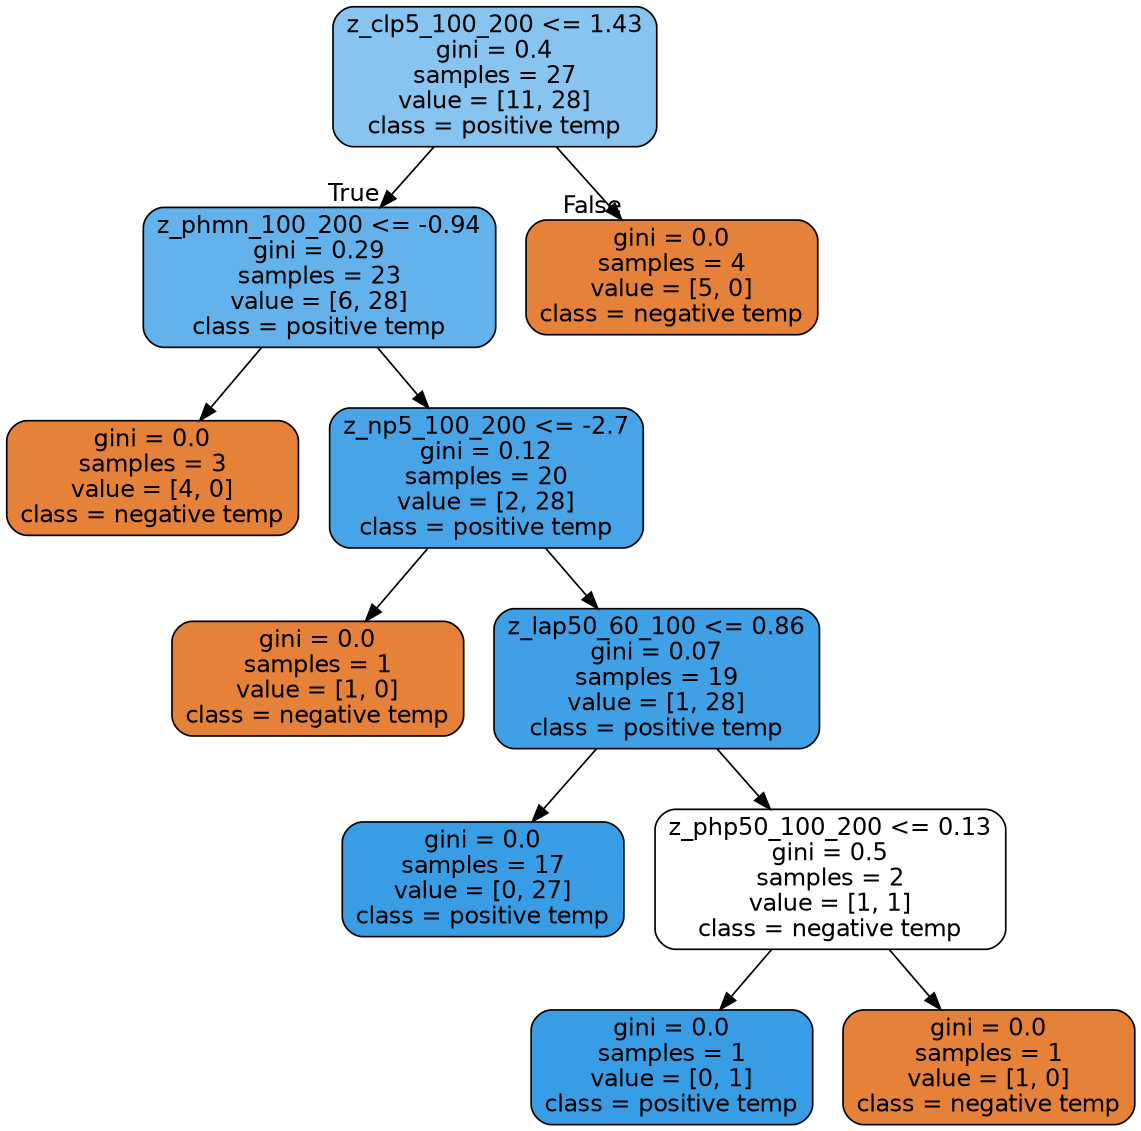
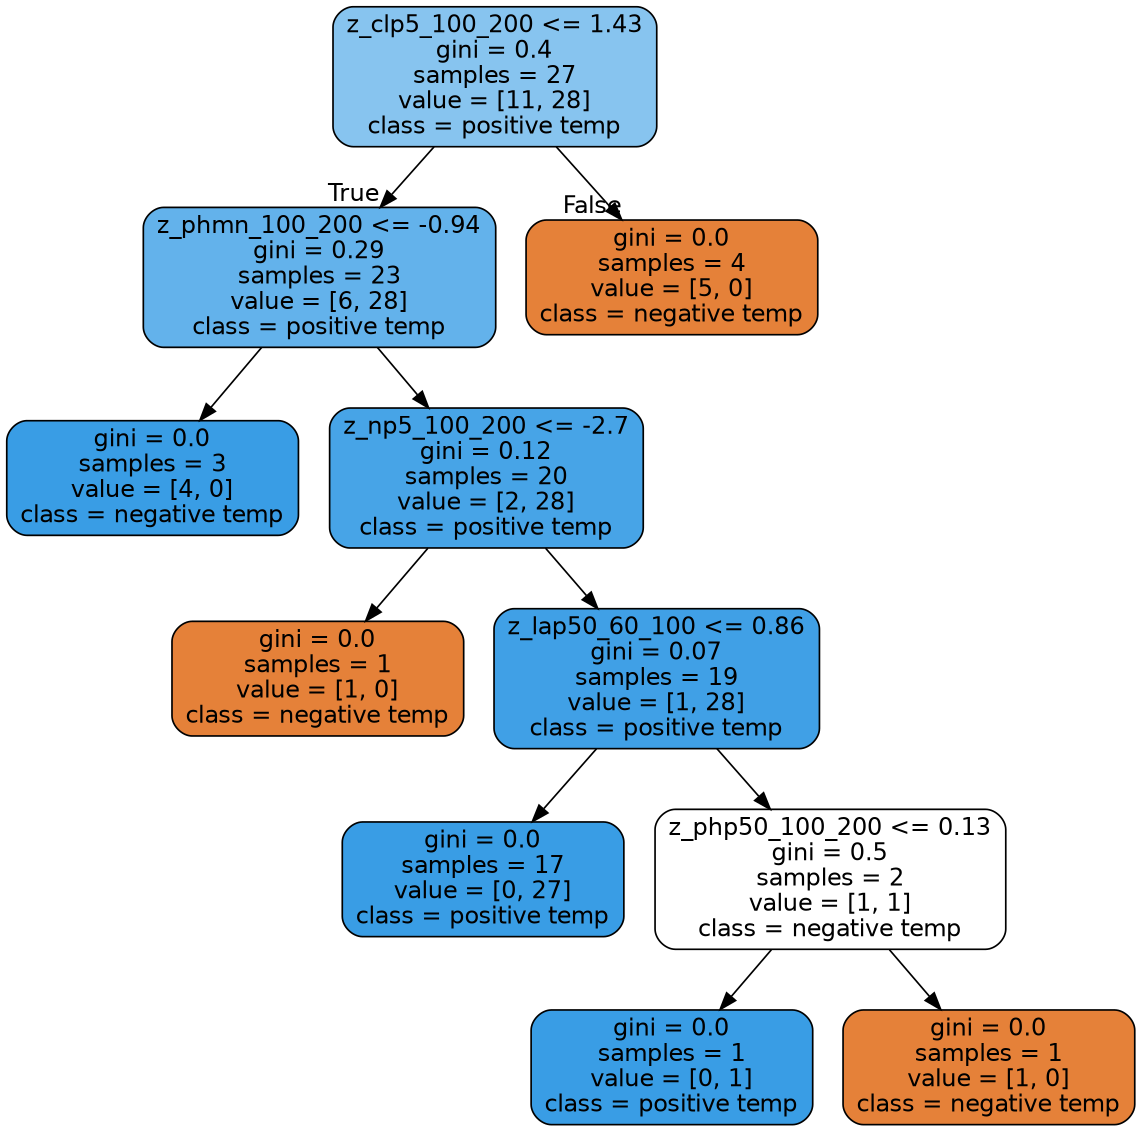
(153, 478) -> (153, 478)
